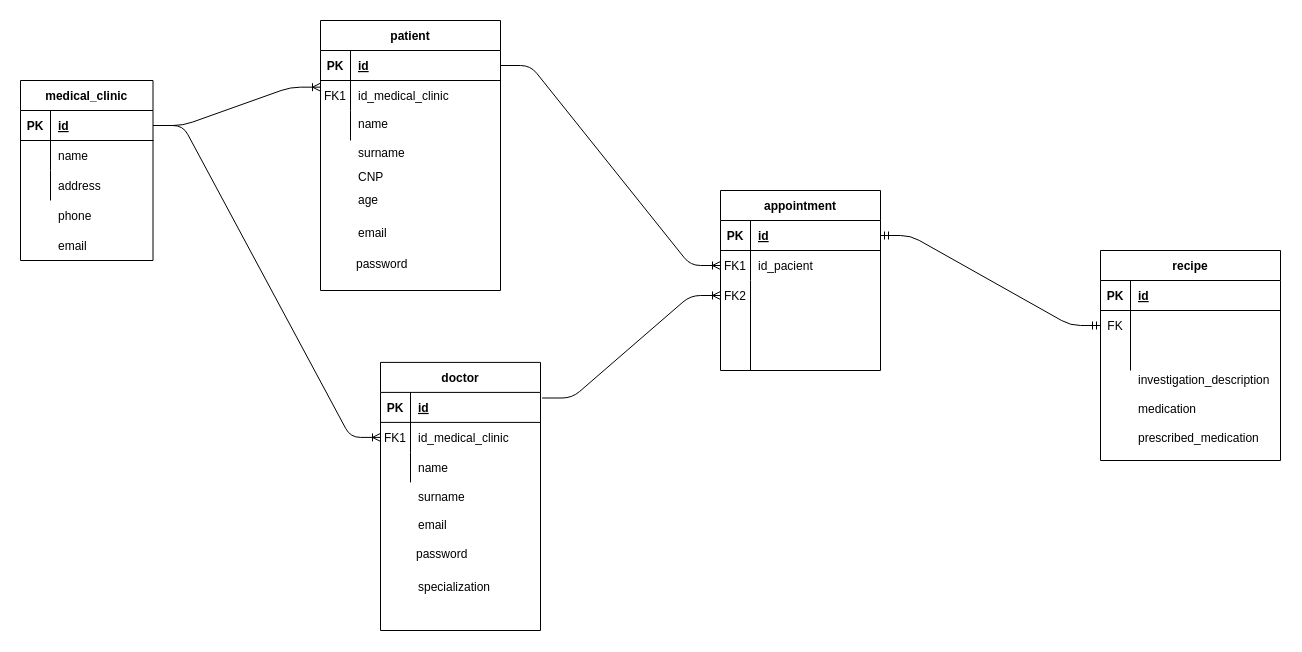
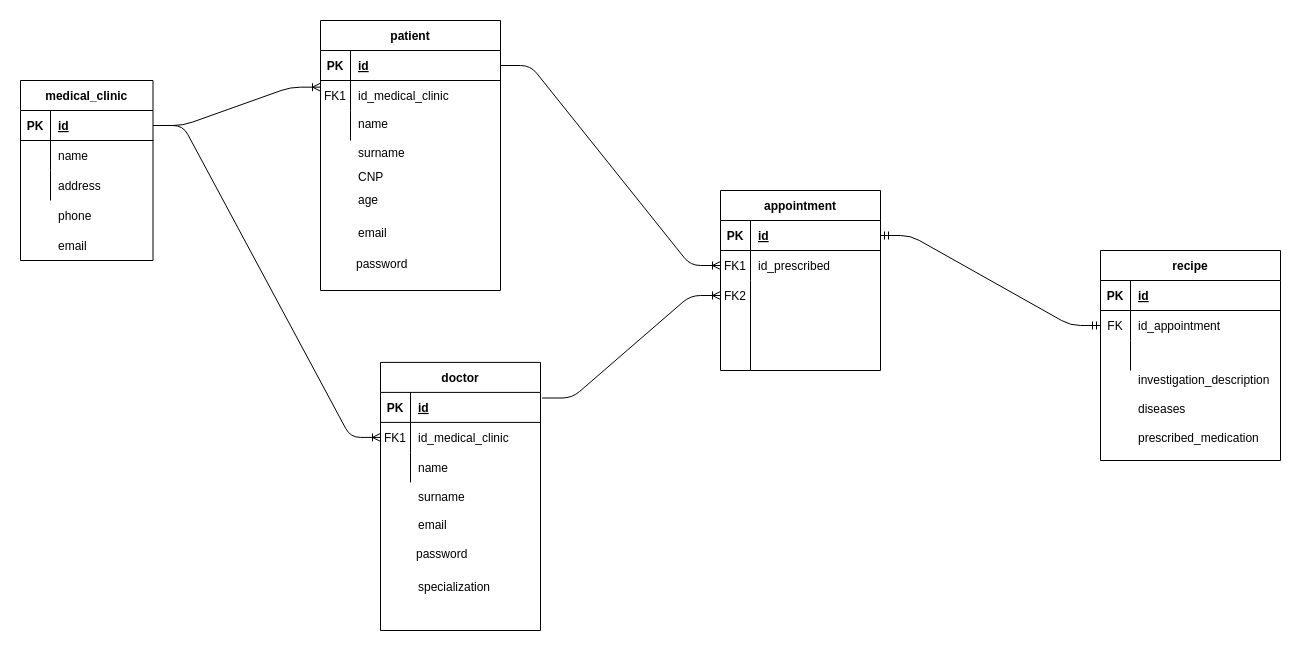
(788, 266) -> (799, 266)
none -> (1206, 326)
(1168, 409) -> (1163, 409)
